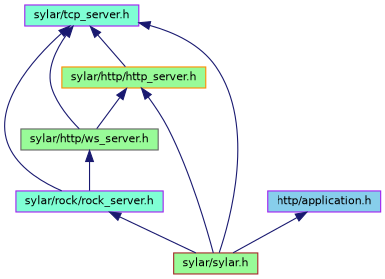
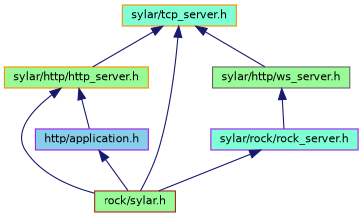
(82, 15) -> (179, 15)
(108, 113) -> (86, 114)
(6, 116) -> none
(216, 263) -> (135, 201)
